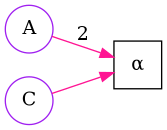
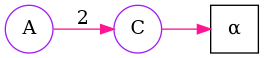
(76, 45) -> (77, 29)
